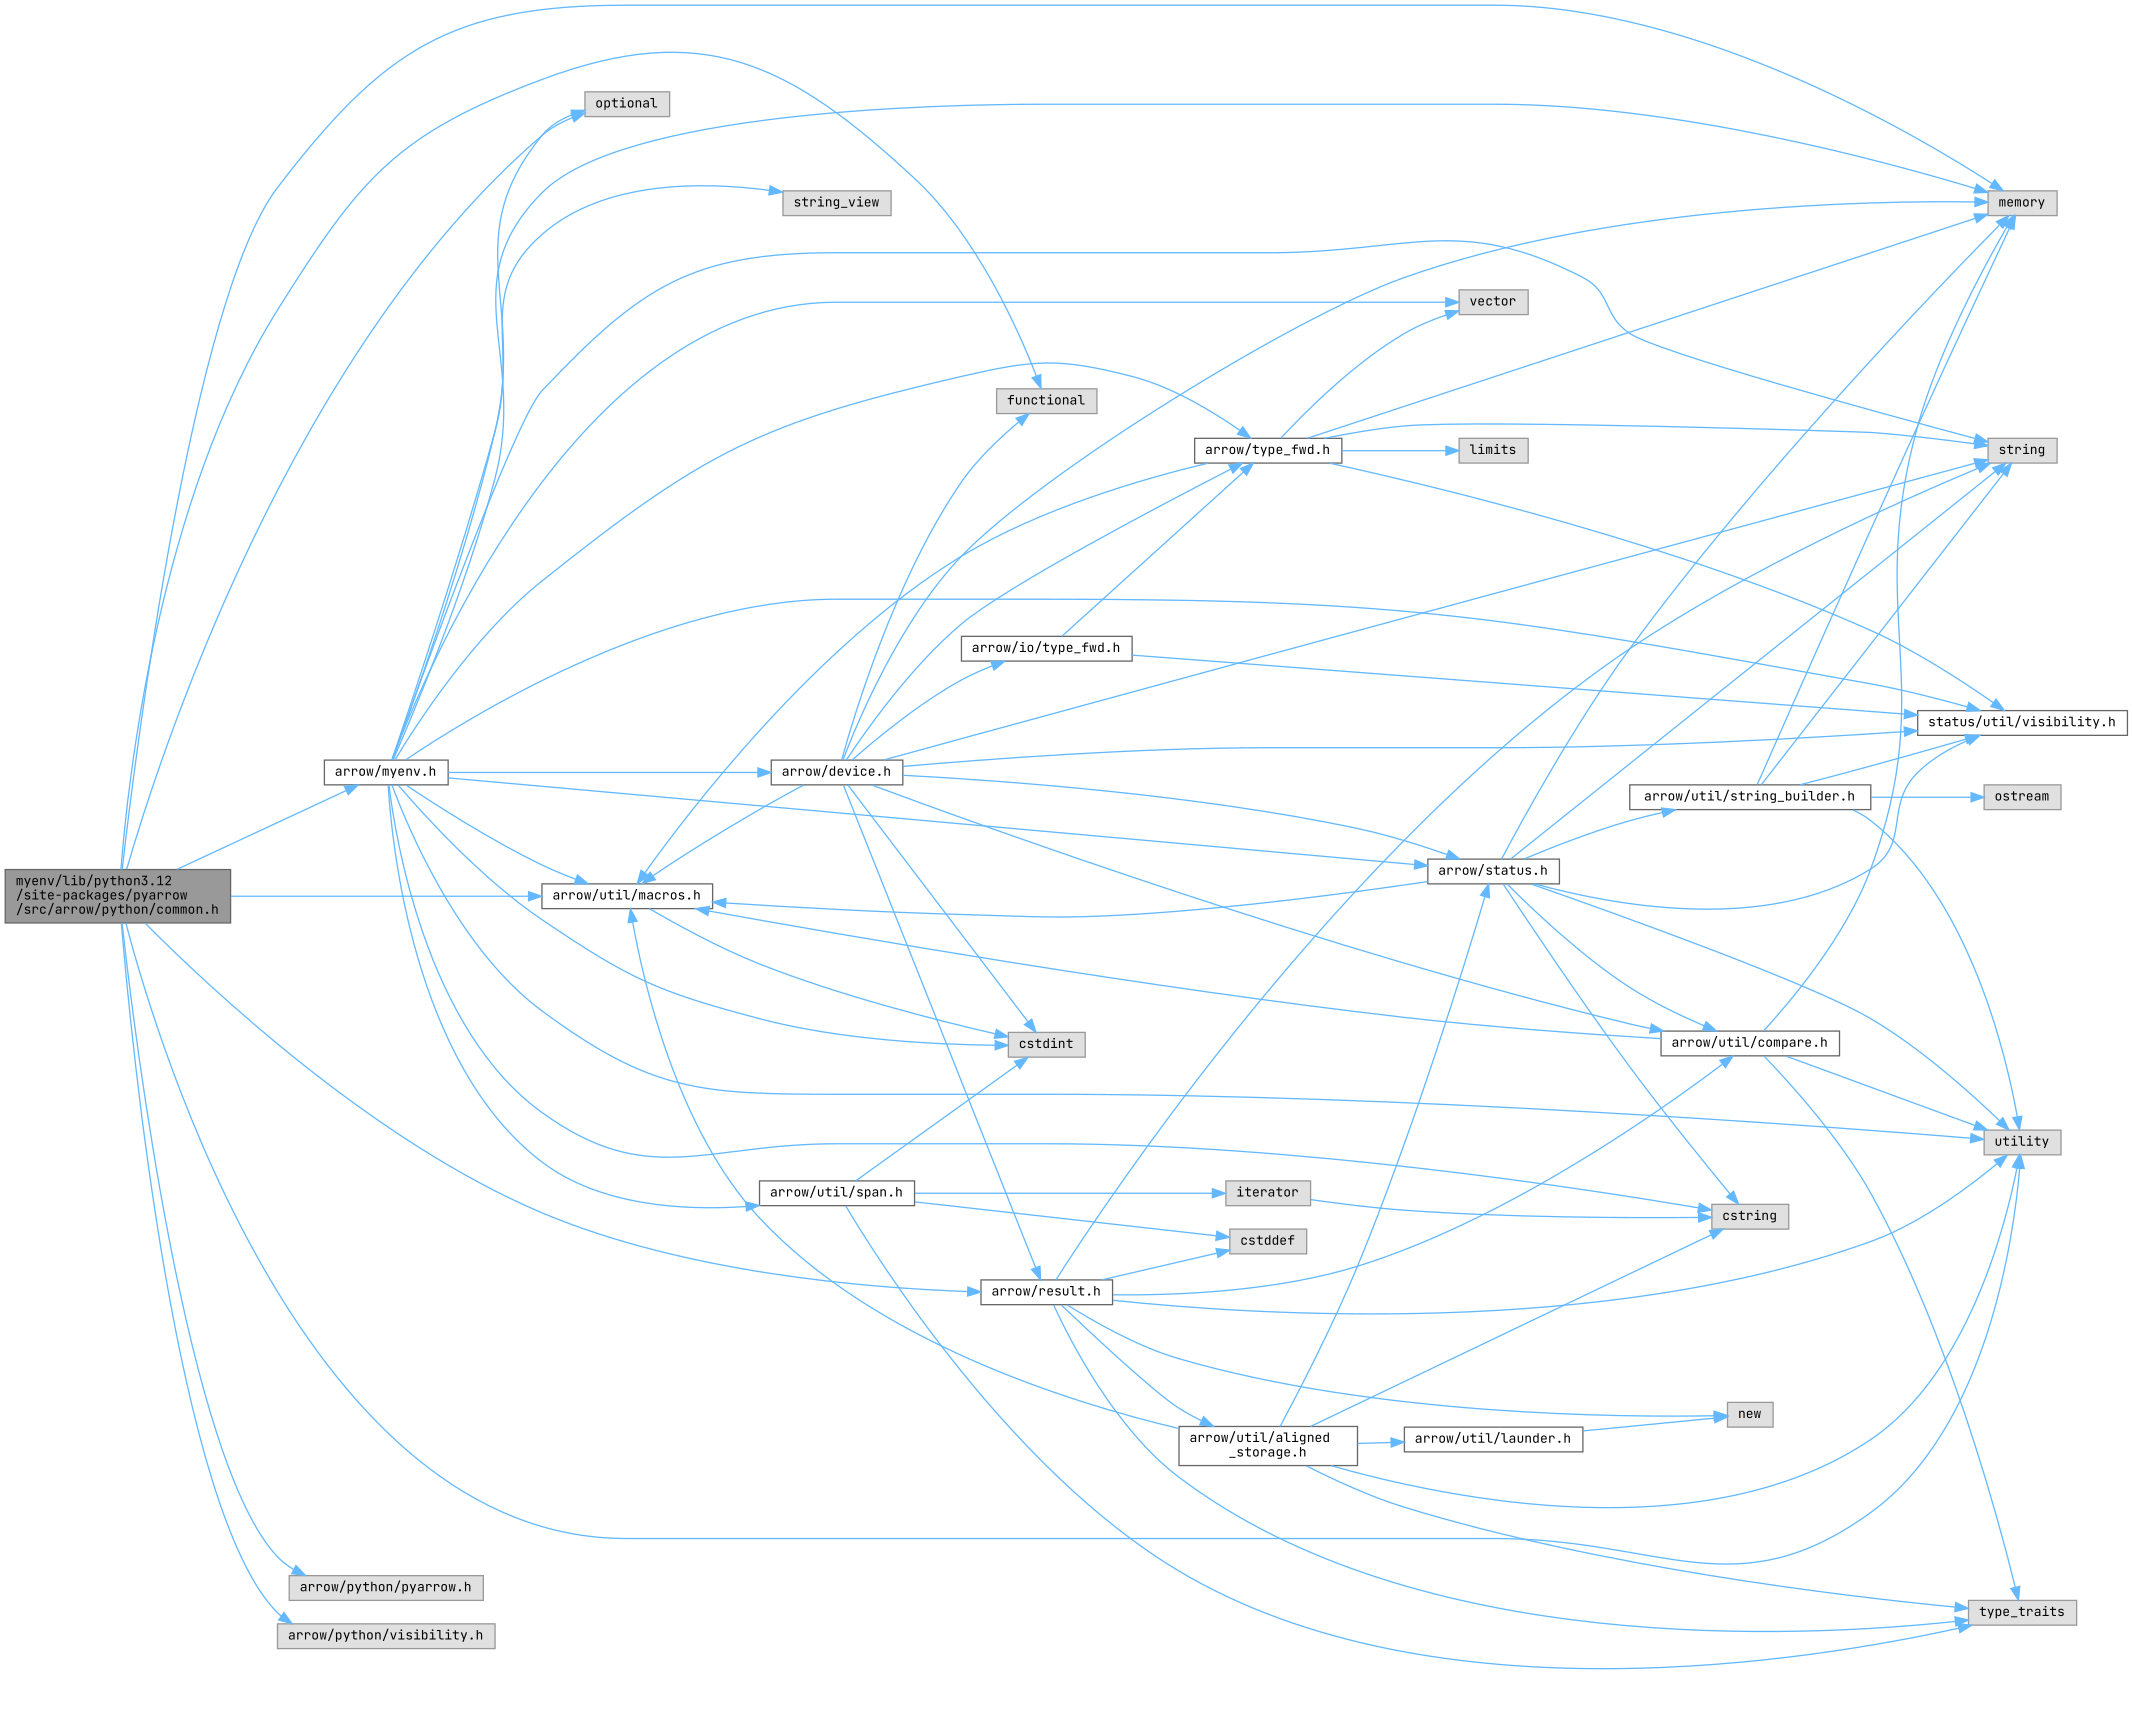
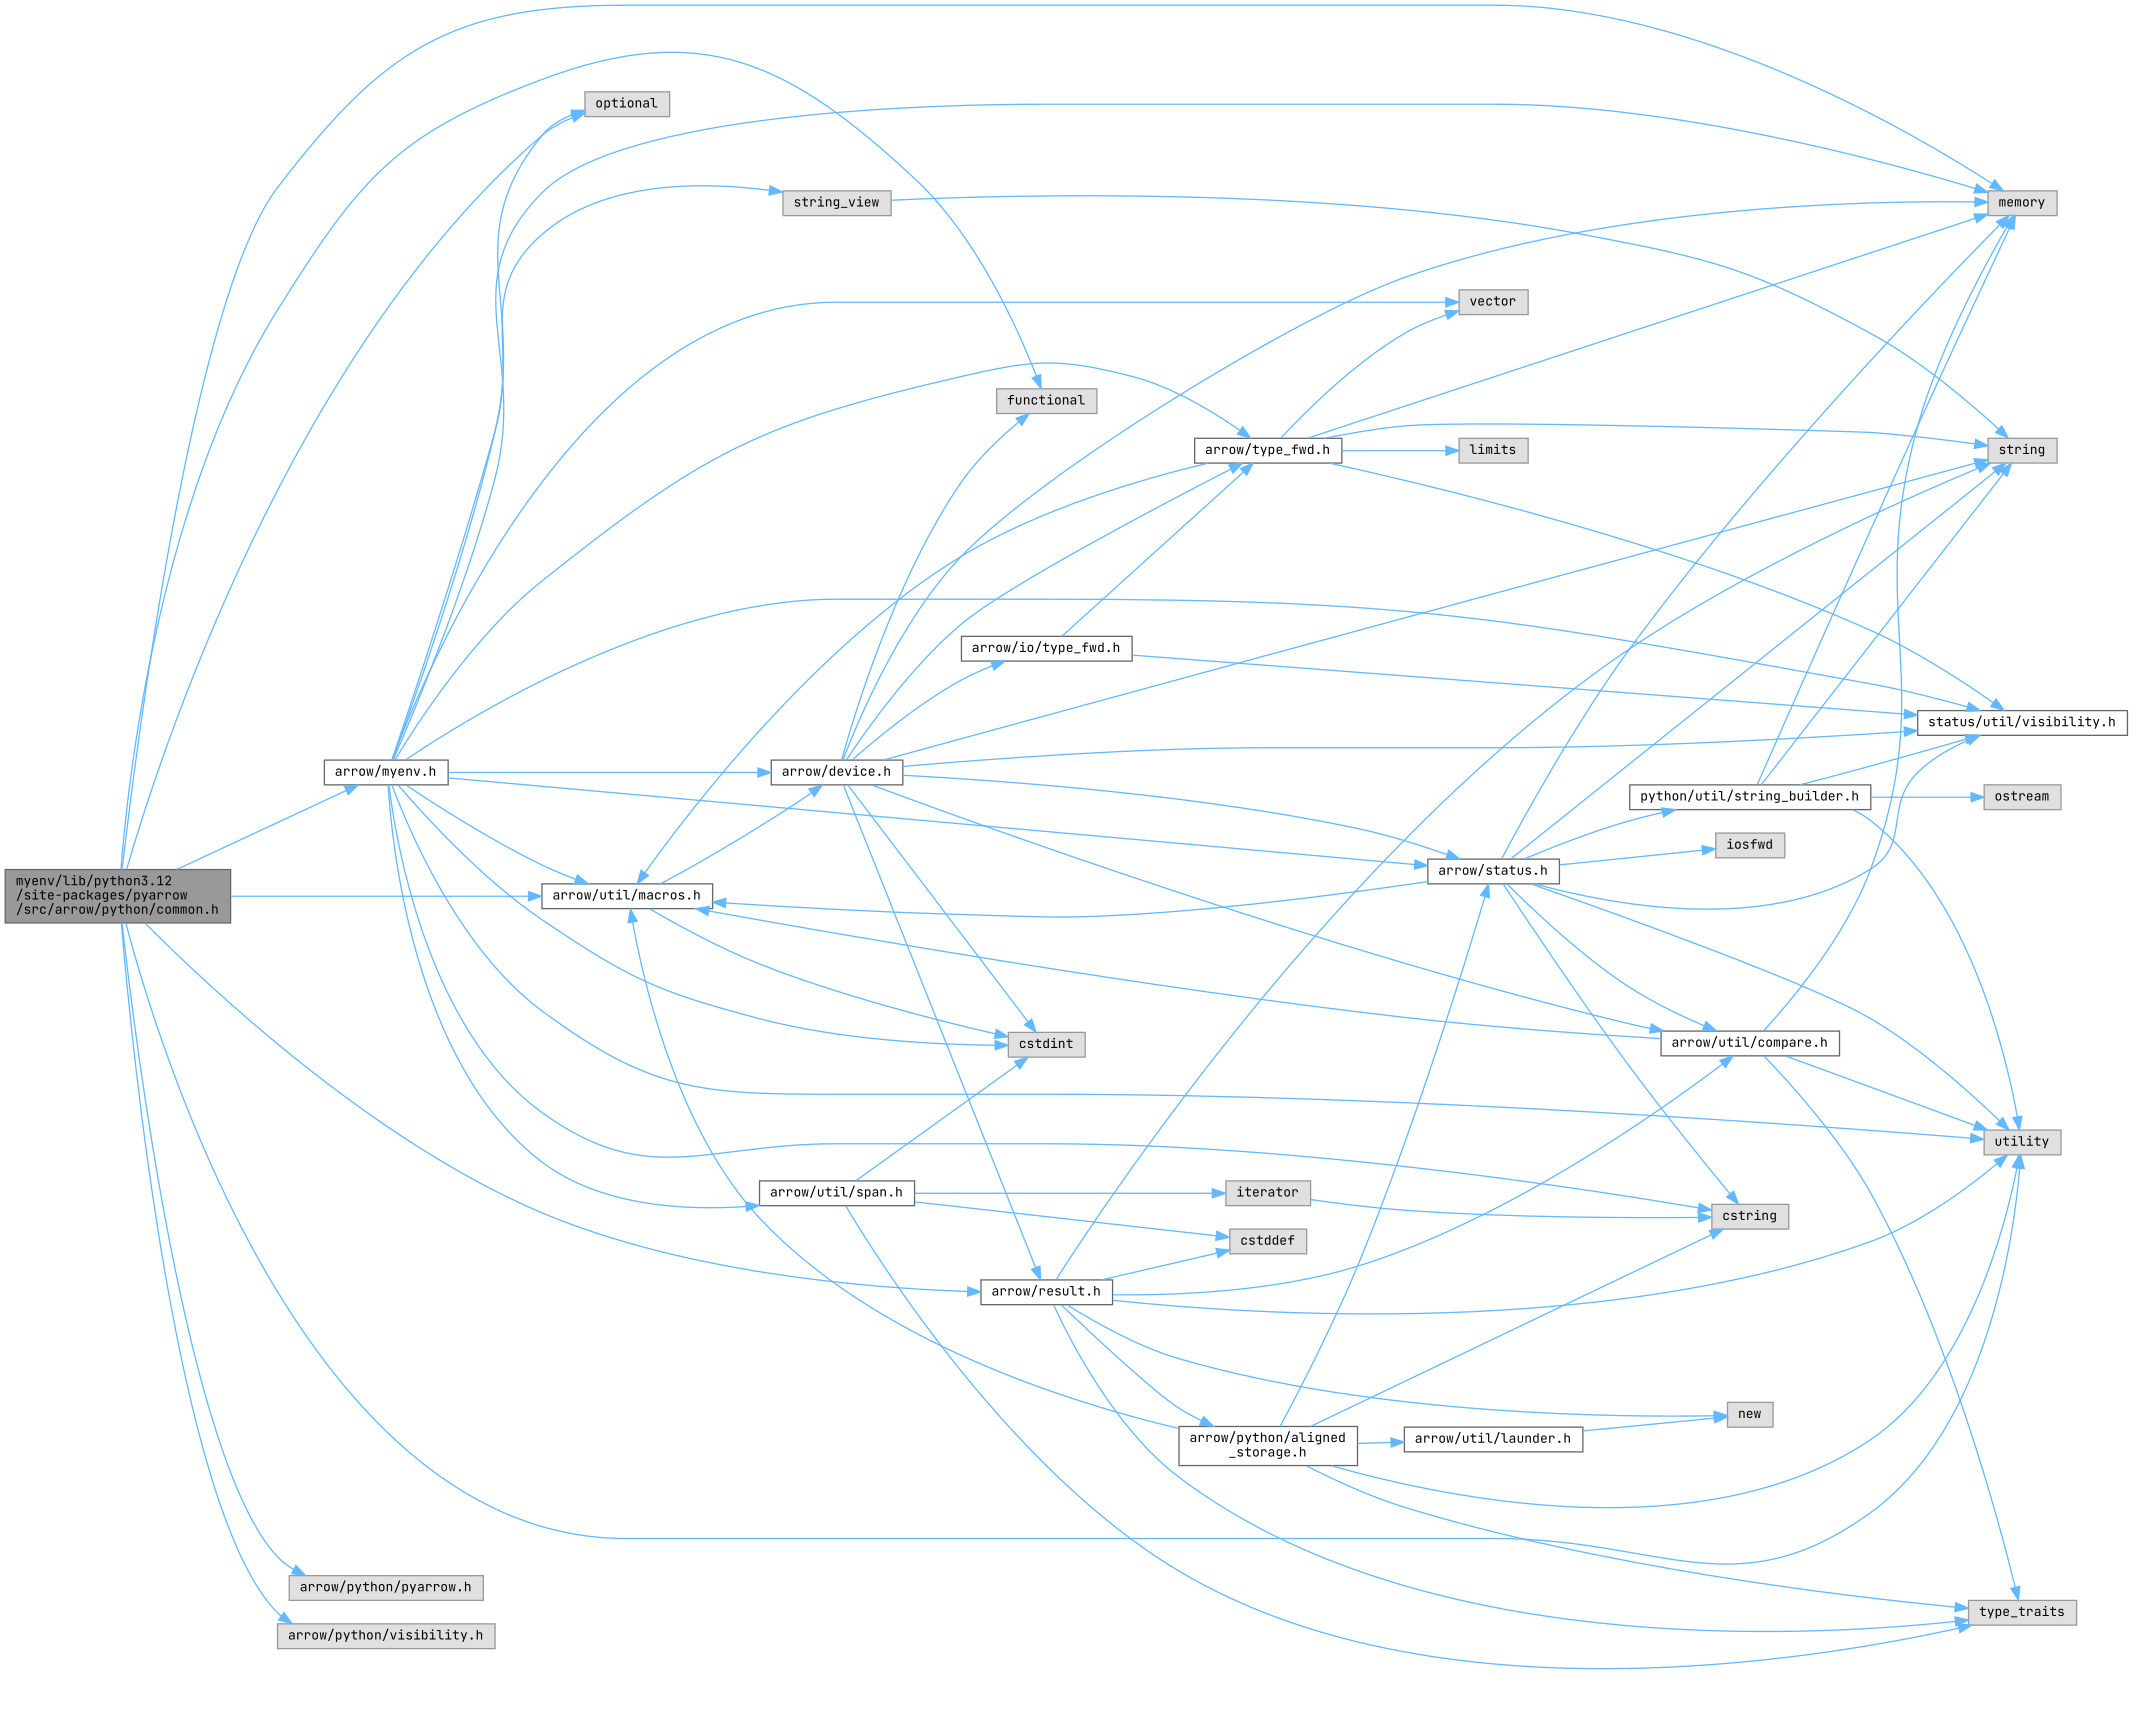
(1062, 253) -> (1470, 217)
(1750, 797) -> (1750, 797)
(727, 828) -> (737, 840)
none -> (1750, 845)
(1268, 1446) -> (1268, 1446)
